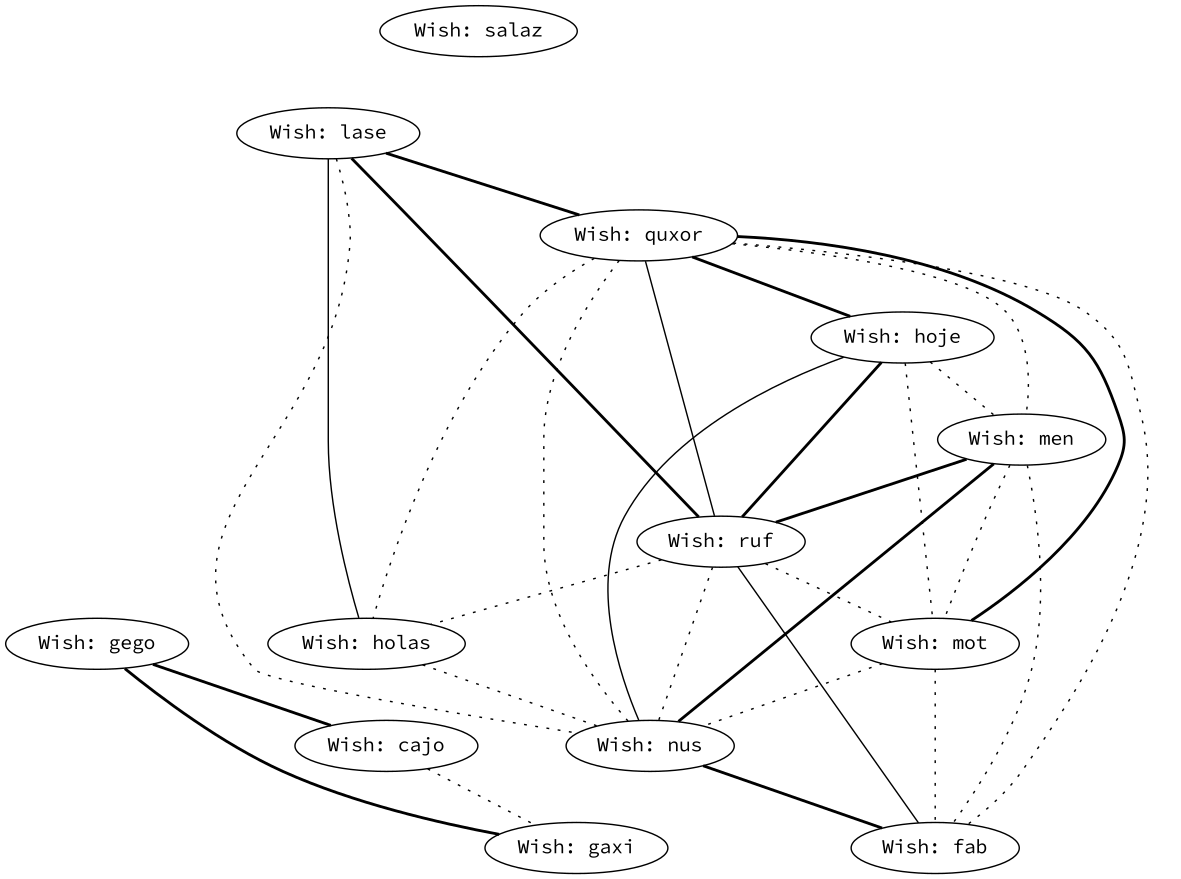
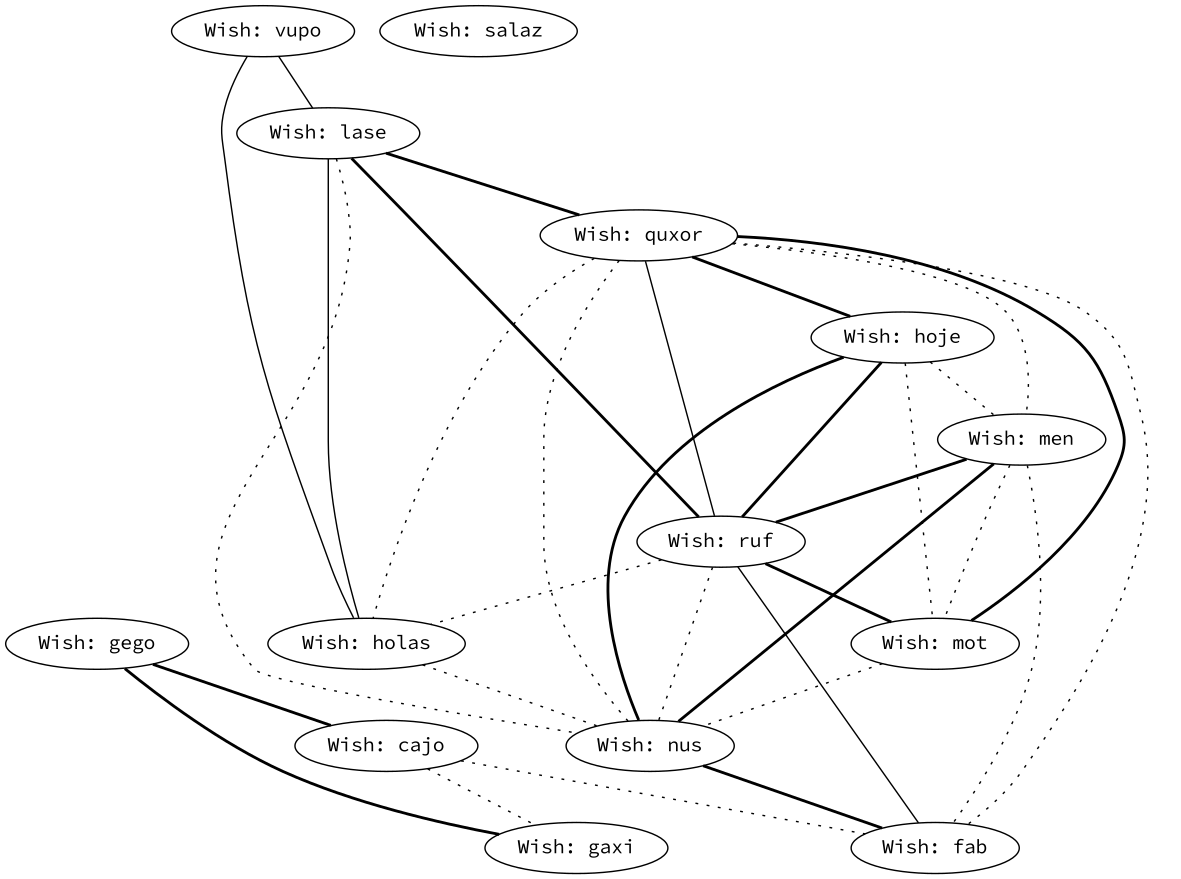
none -> (263, 31)
(643, 489) -> (643, 489)
(822, 590) -> (822, 590)
(935, 746) -> (663, 797)
